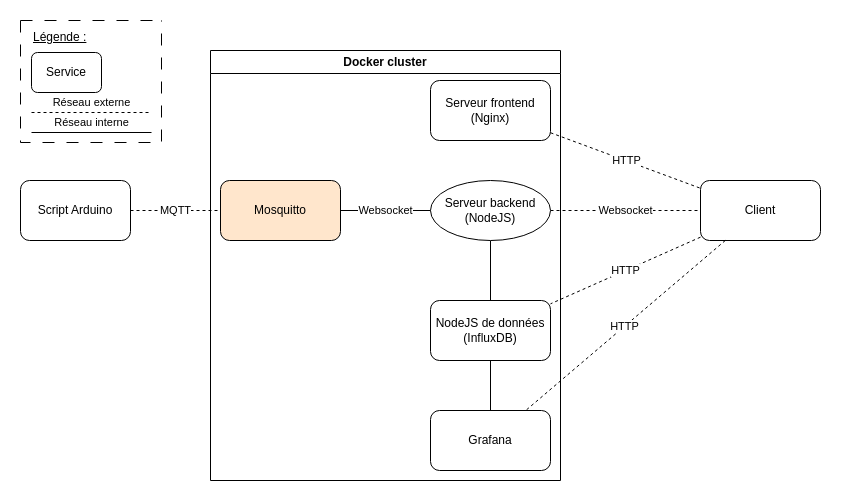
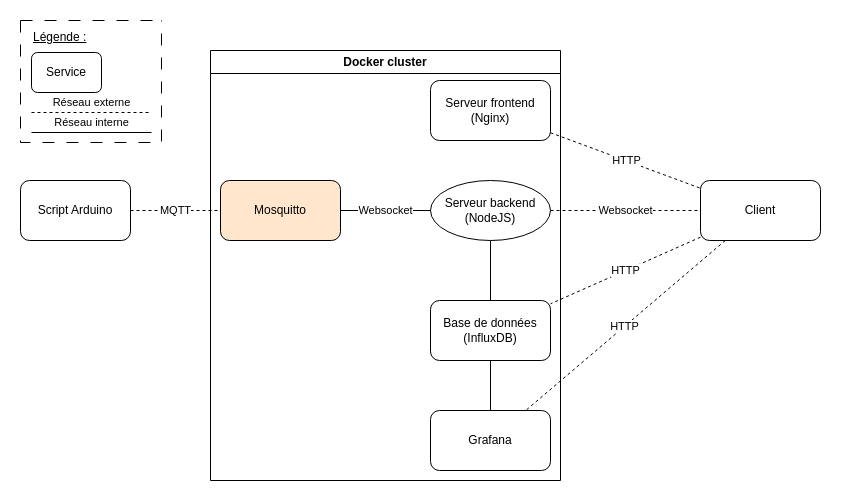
(491, 331) -> (491, 331)
